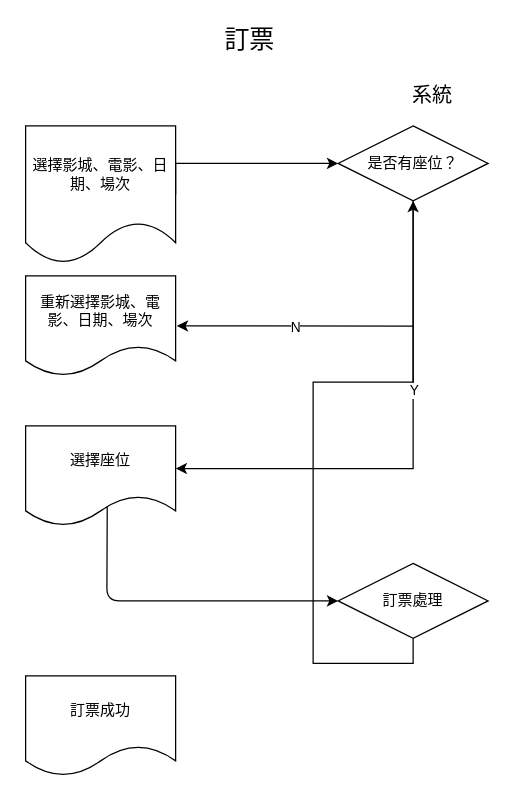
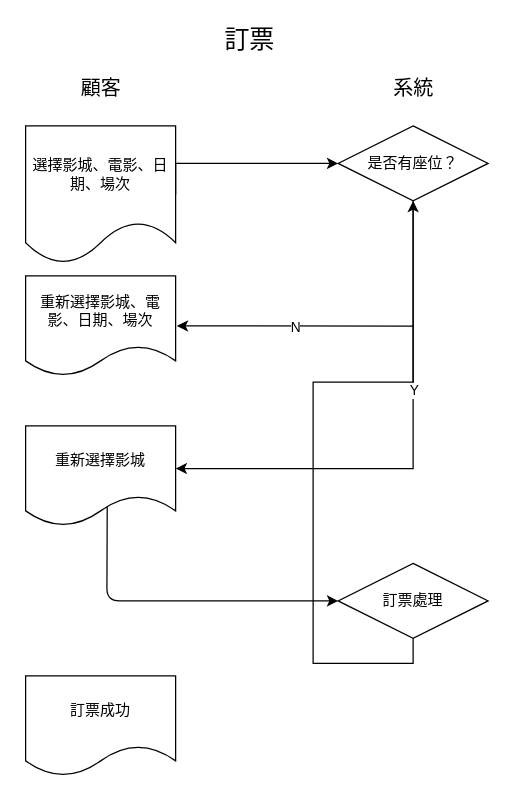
none -> (101, 88)
(432, 94) -> (413, 88)
(101, 461) -> (101, 461)
